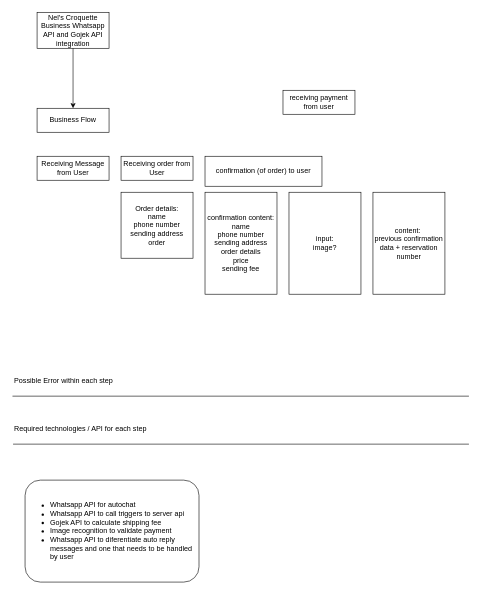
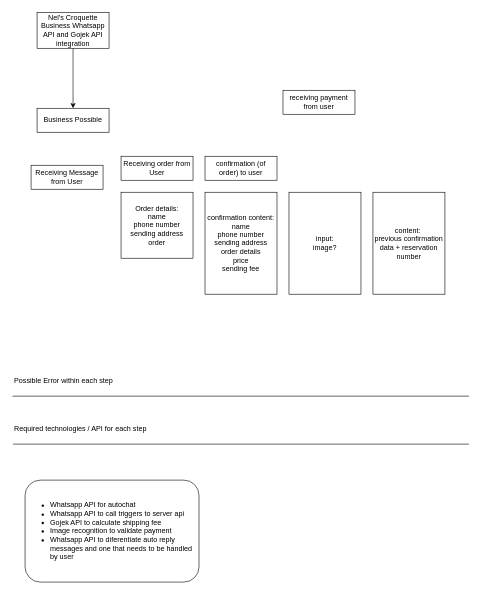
(73, 120) -> (73, 120)
(73, 168) -> (67, 177)
(263, 171) -> (241, 168)
